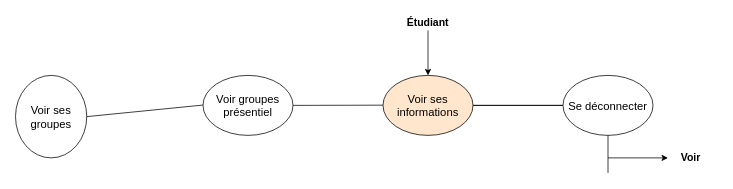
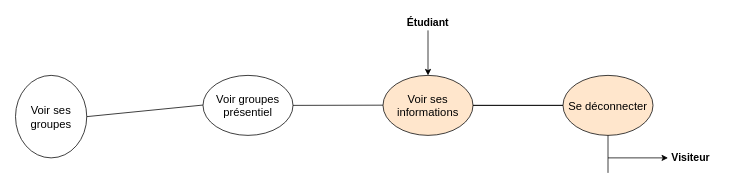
(608, 105) -> (608, 105)
(691, 158) -> (691, 158)
